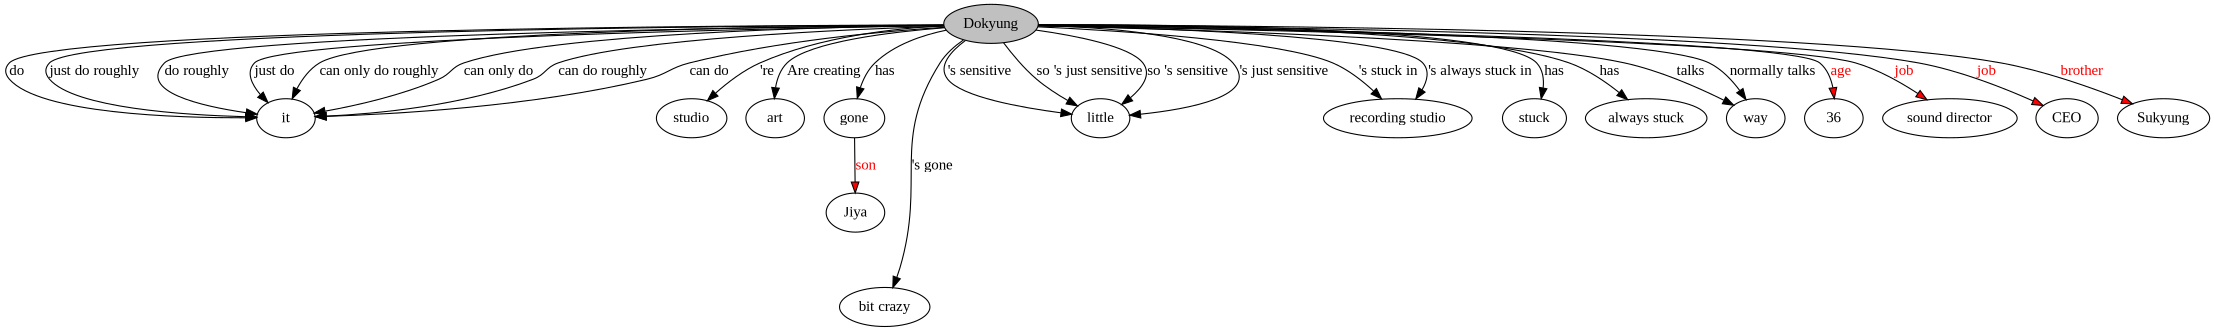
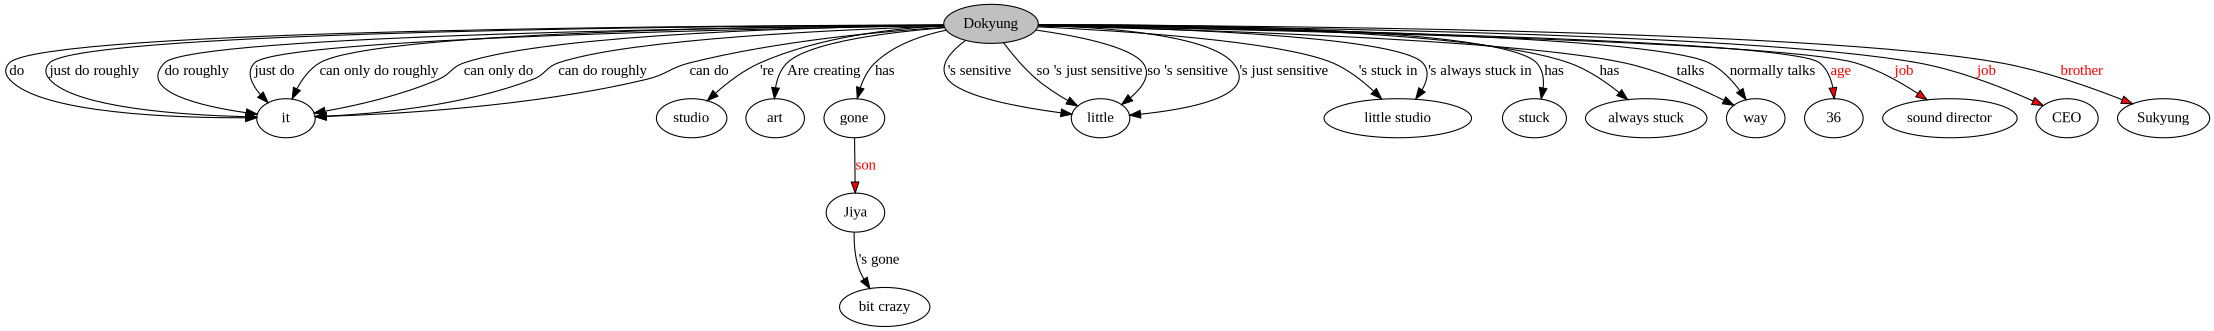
(1398, 118) -> (1398, 118)
(912, 152) -> (856, 256)
